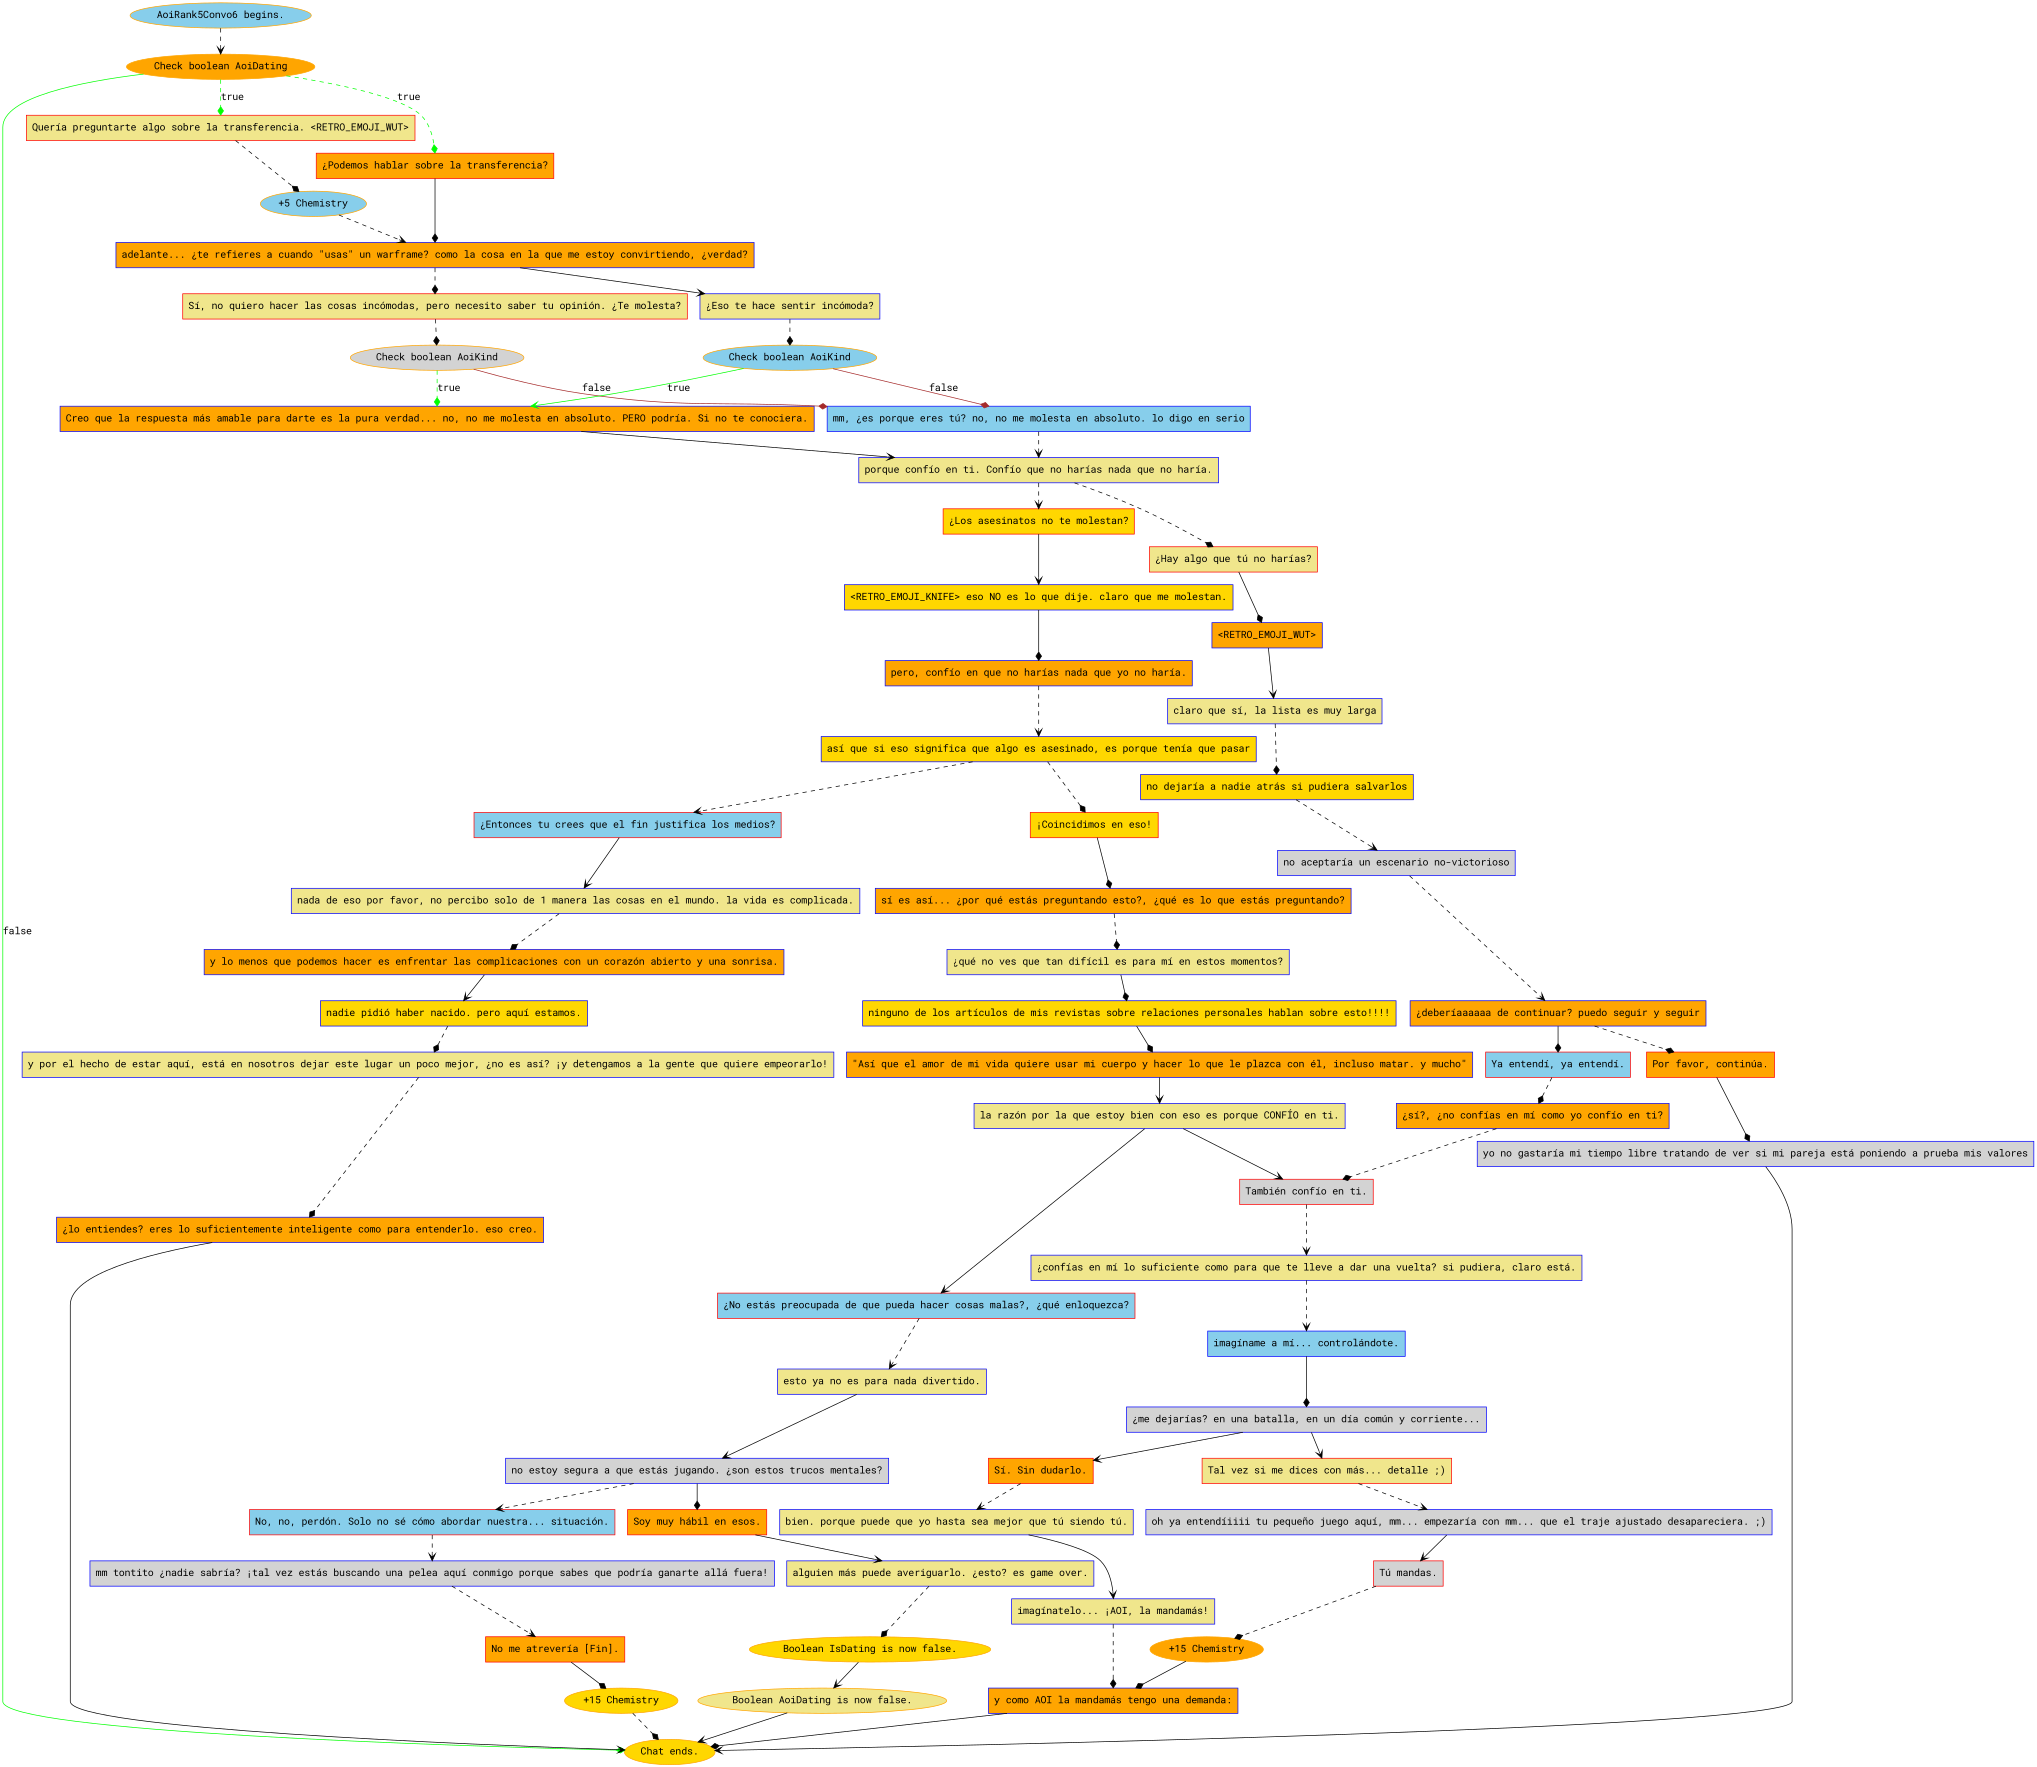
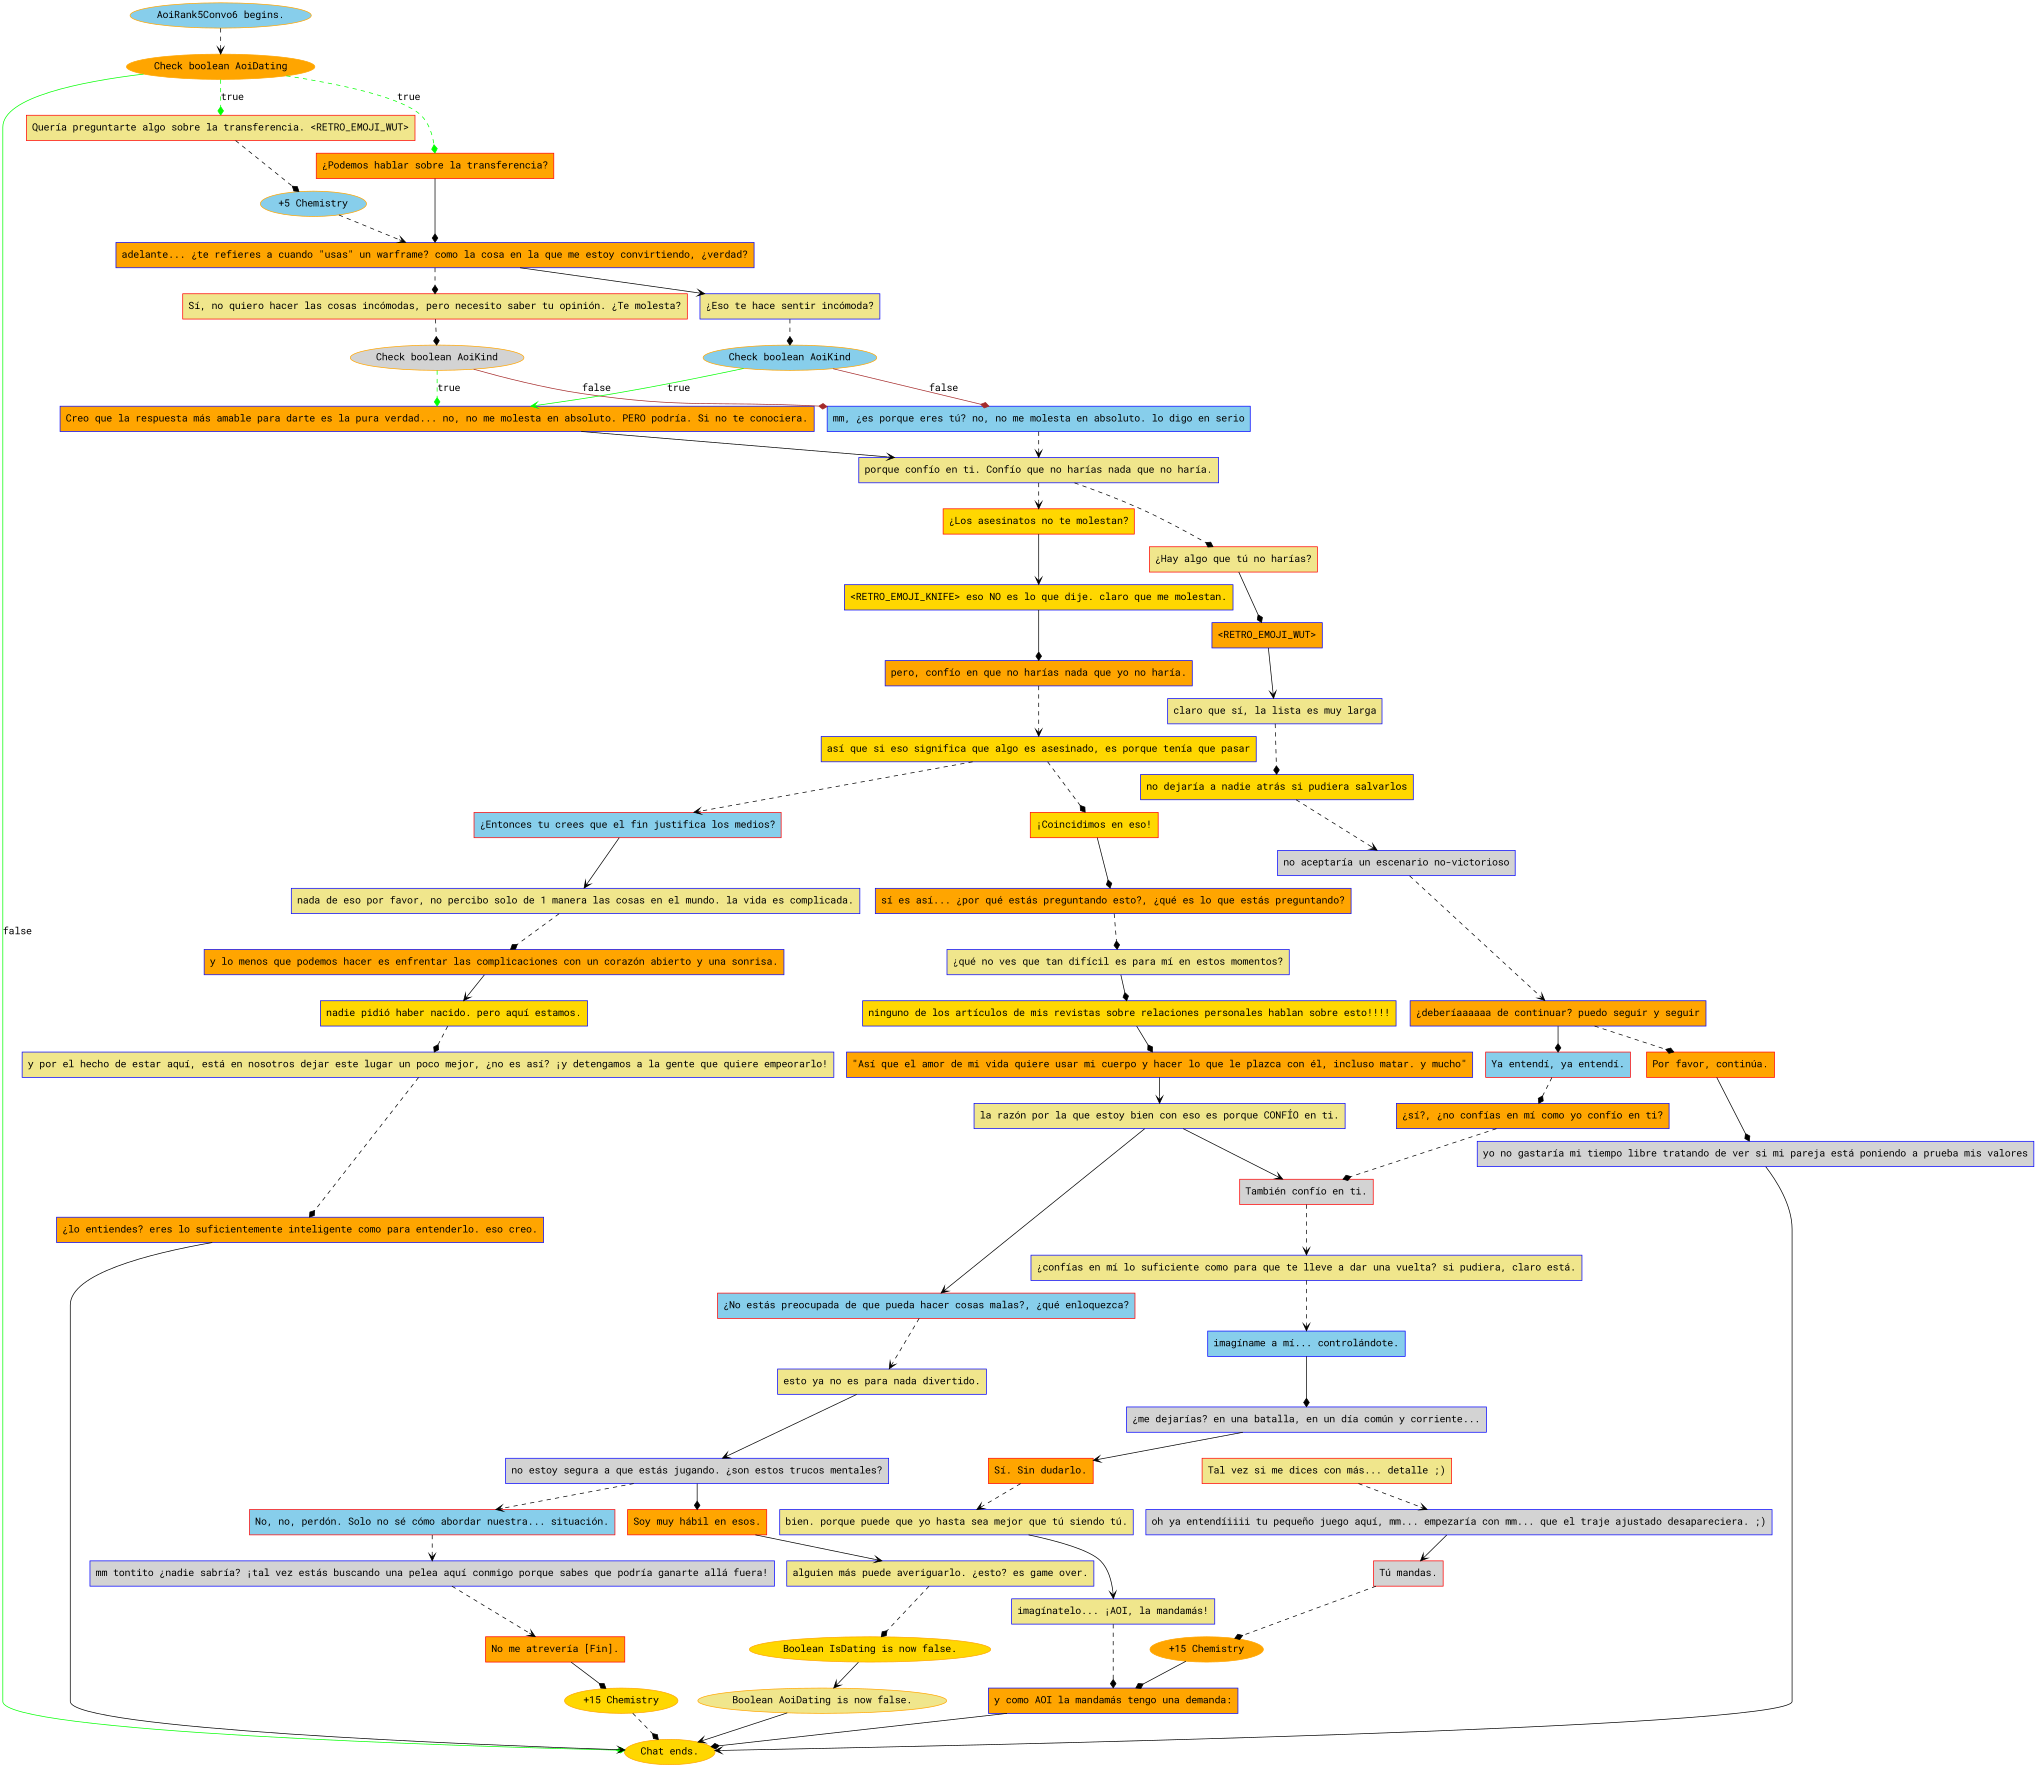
(1315, 1442) -> none
